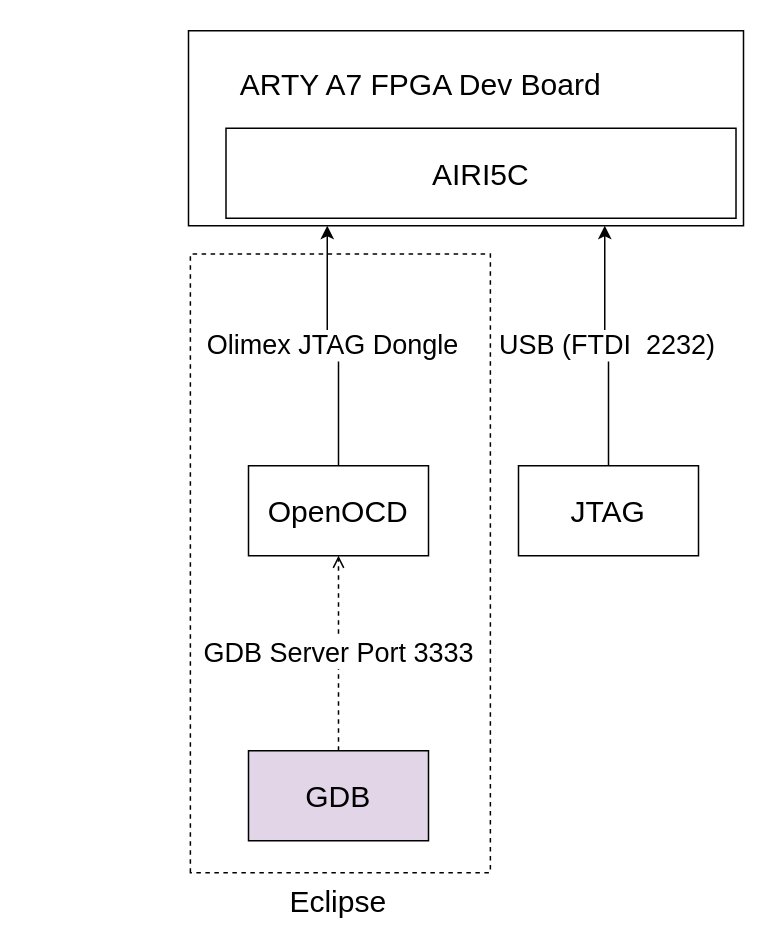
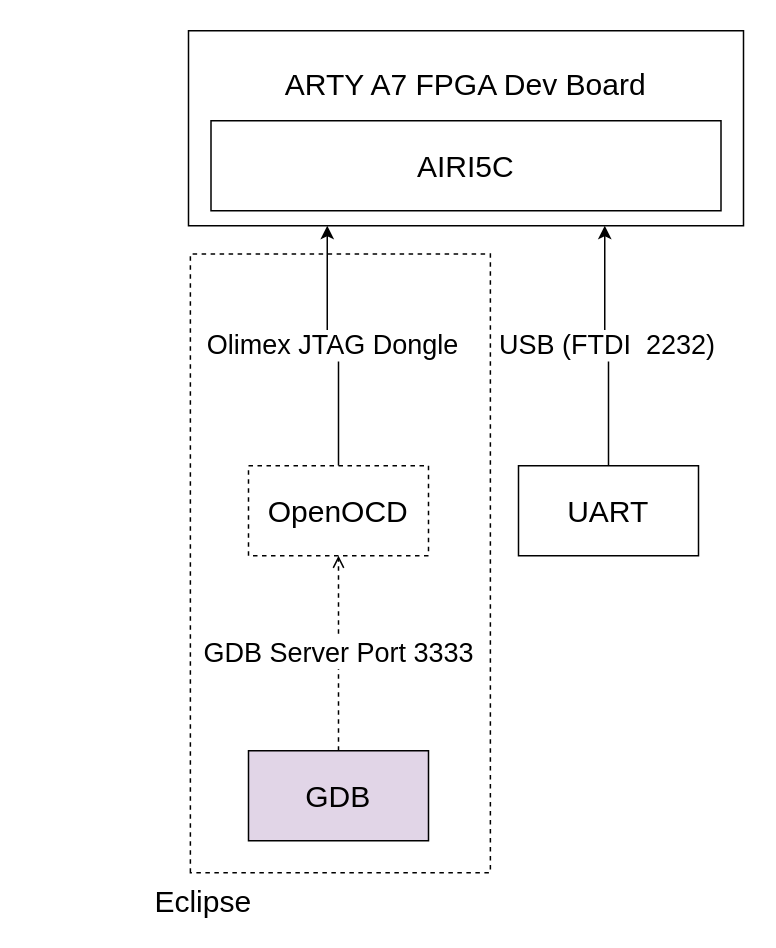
(421, 83) -> (466, 83)
(481, 173) -> (466, 166)
(338, 511) -> (338, 511)
(608, 511) -> (608, 511)
(338, 901) -> (203, 901)
